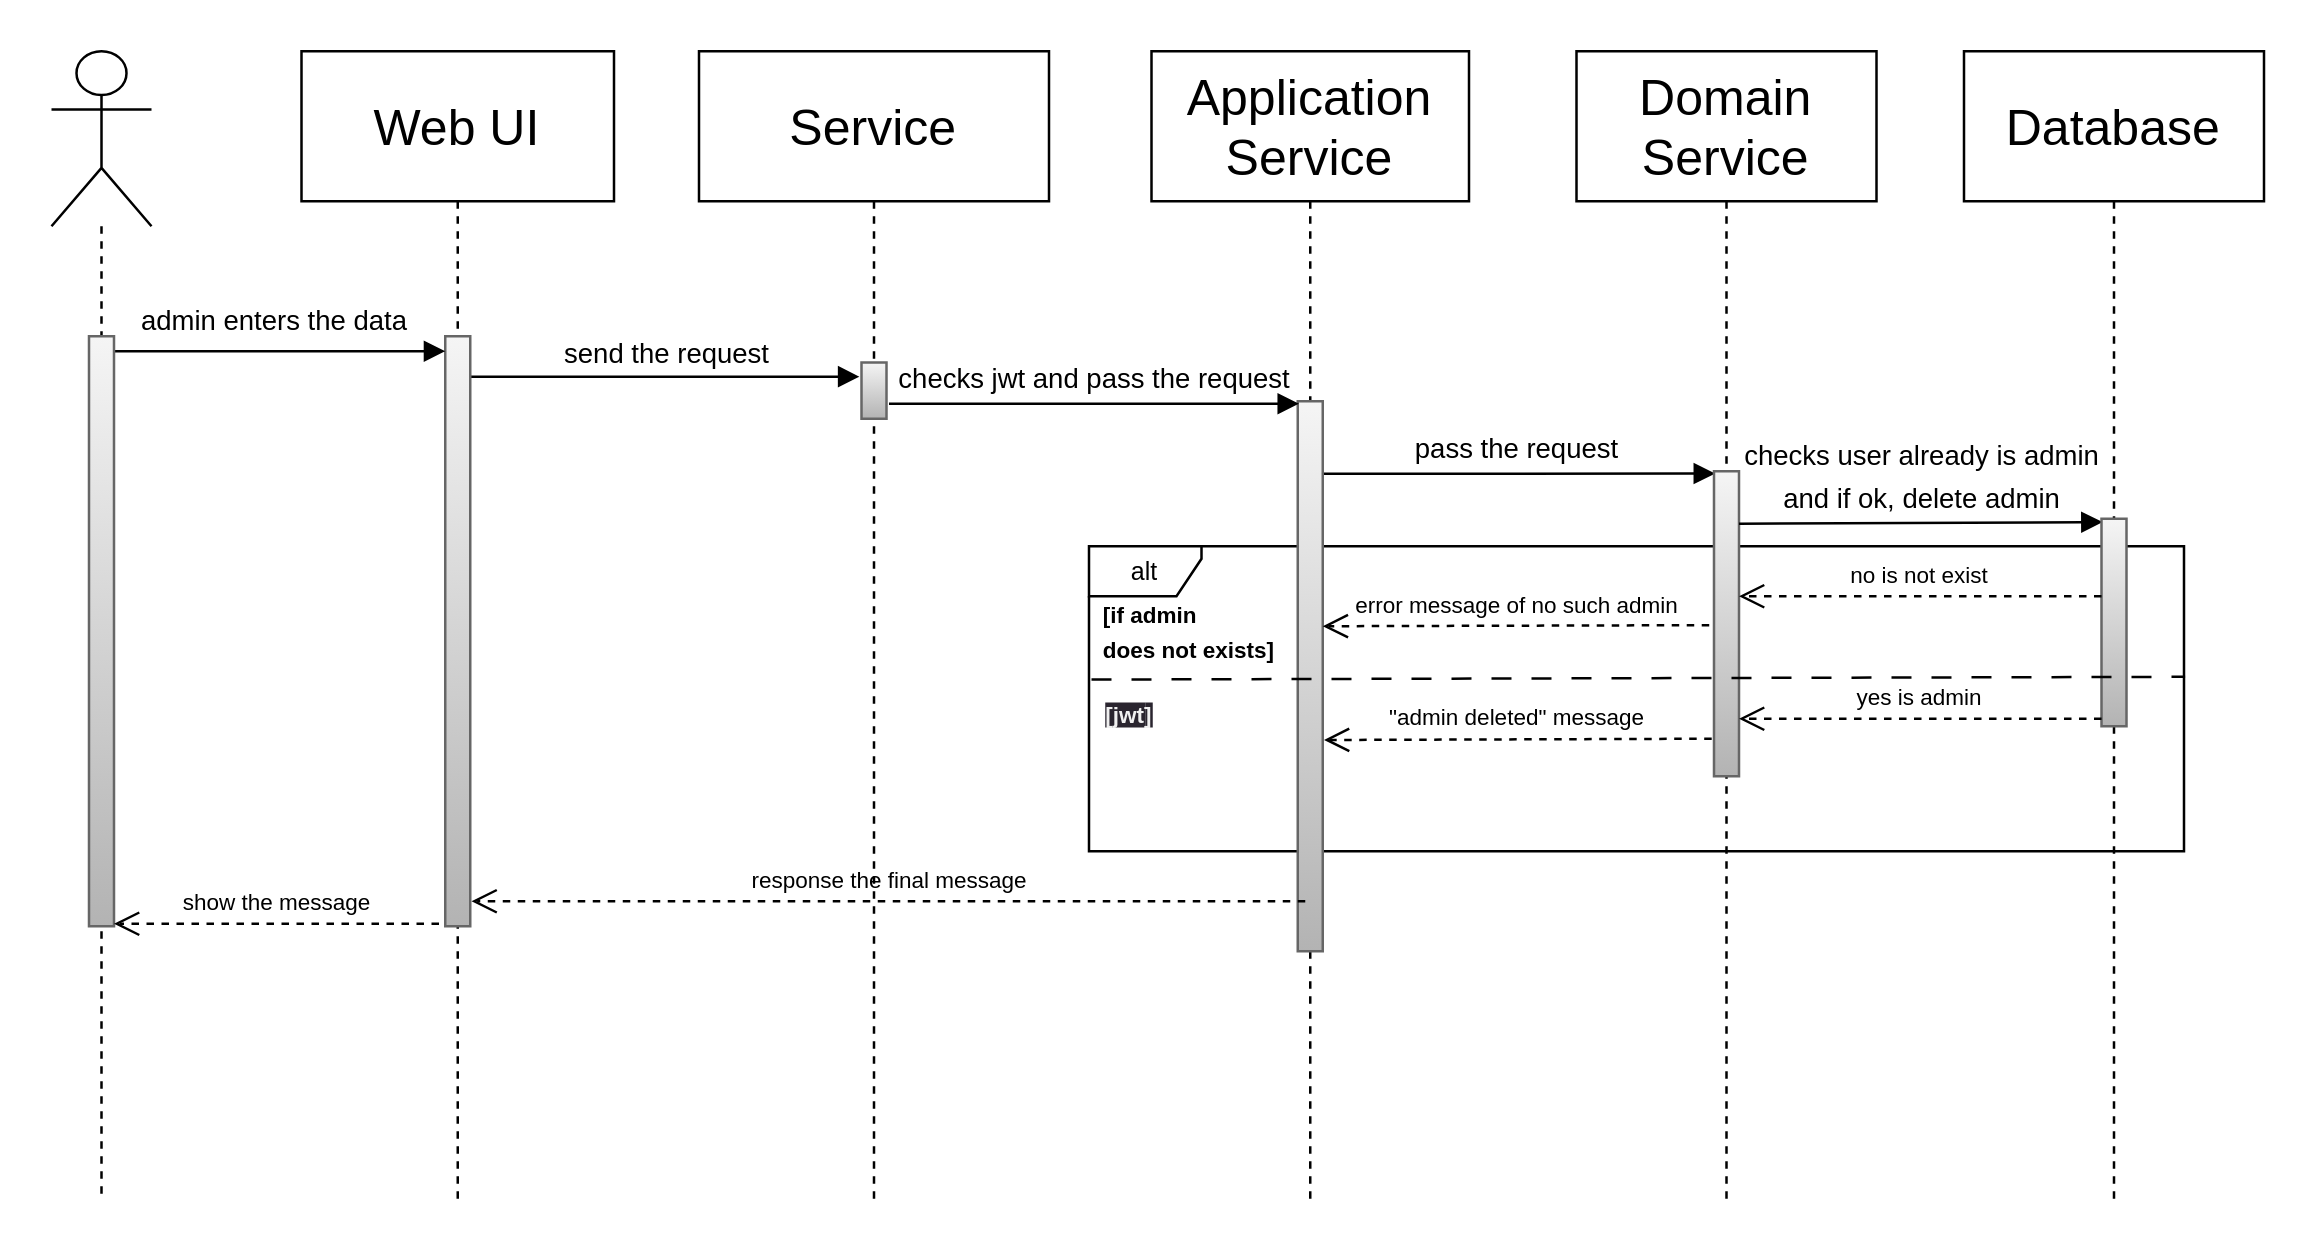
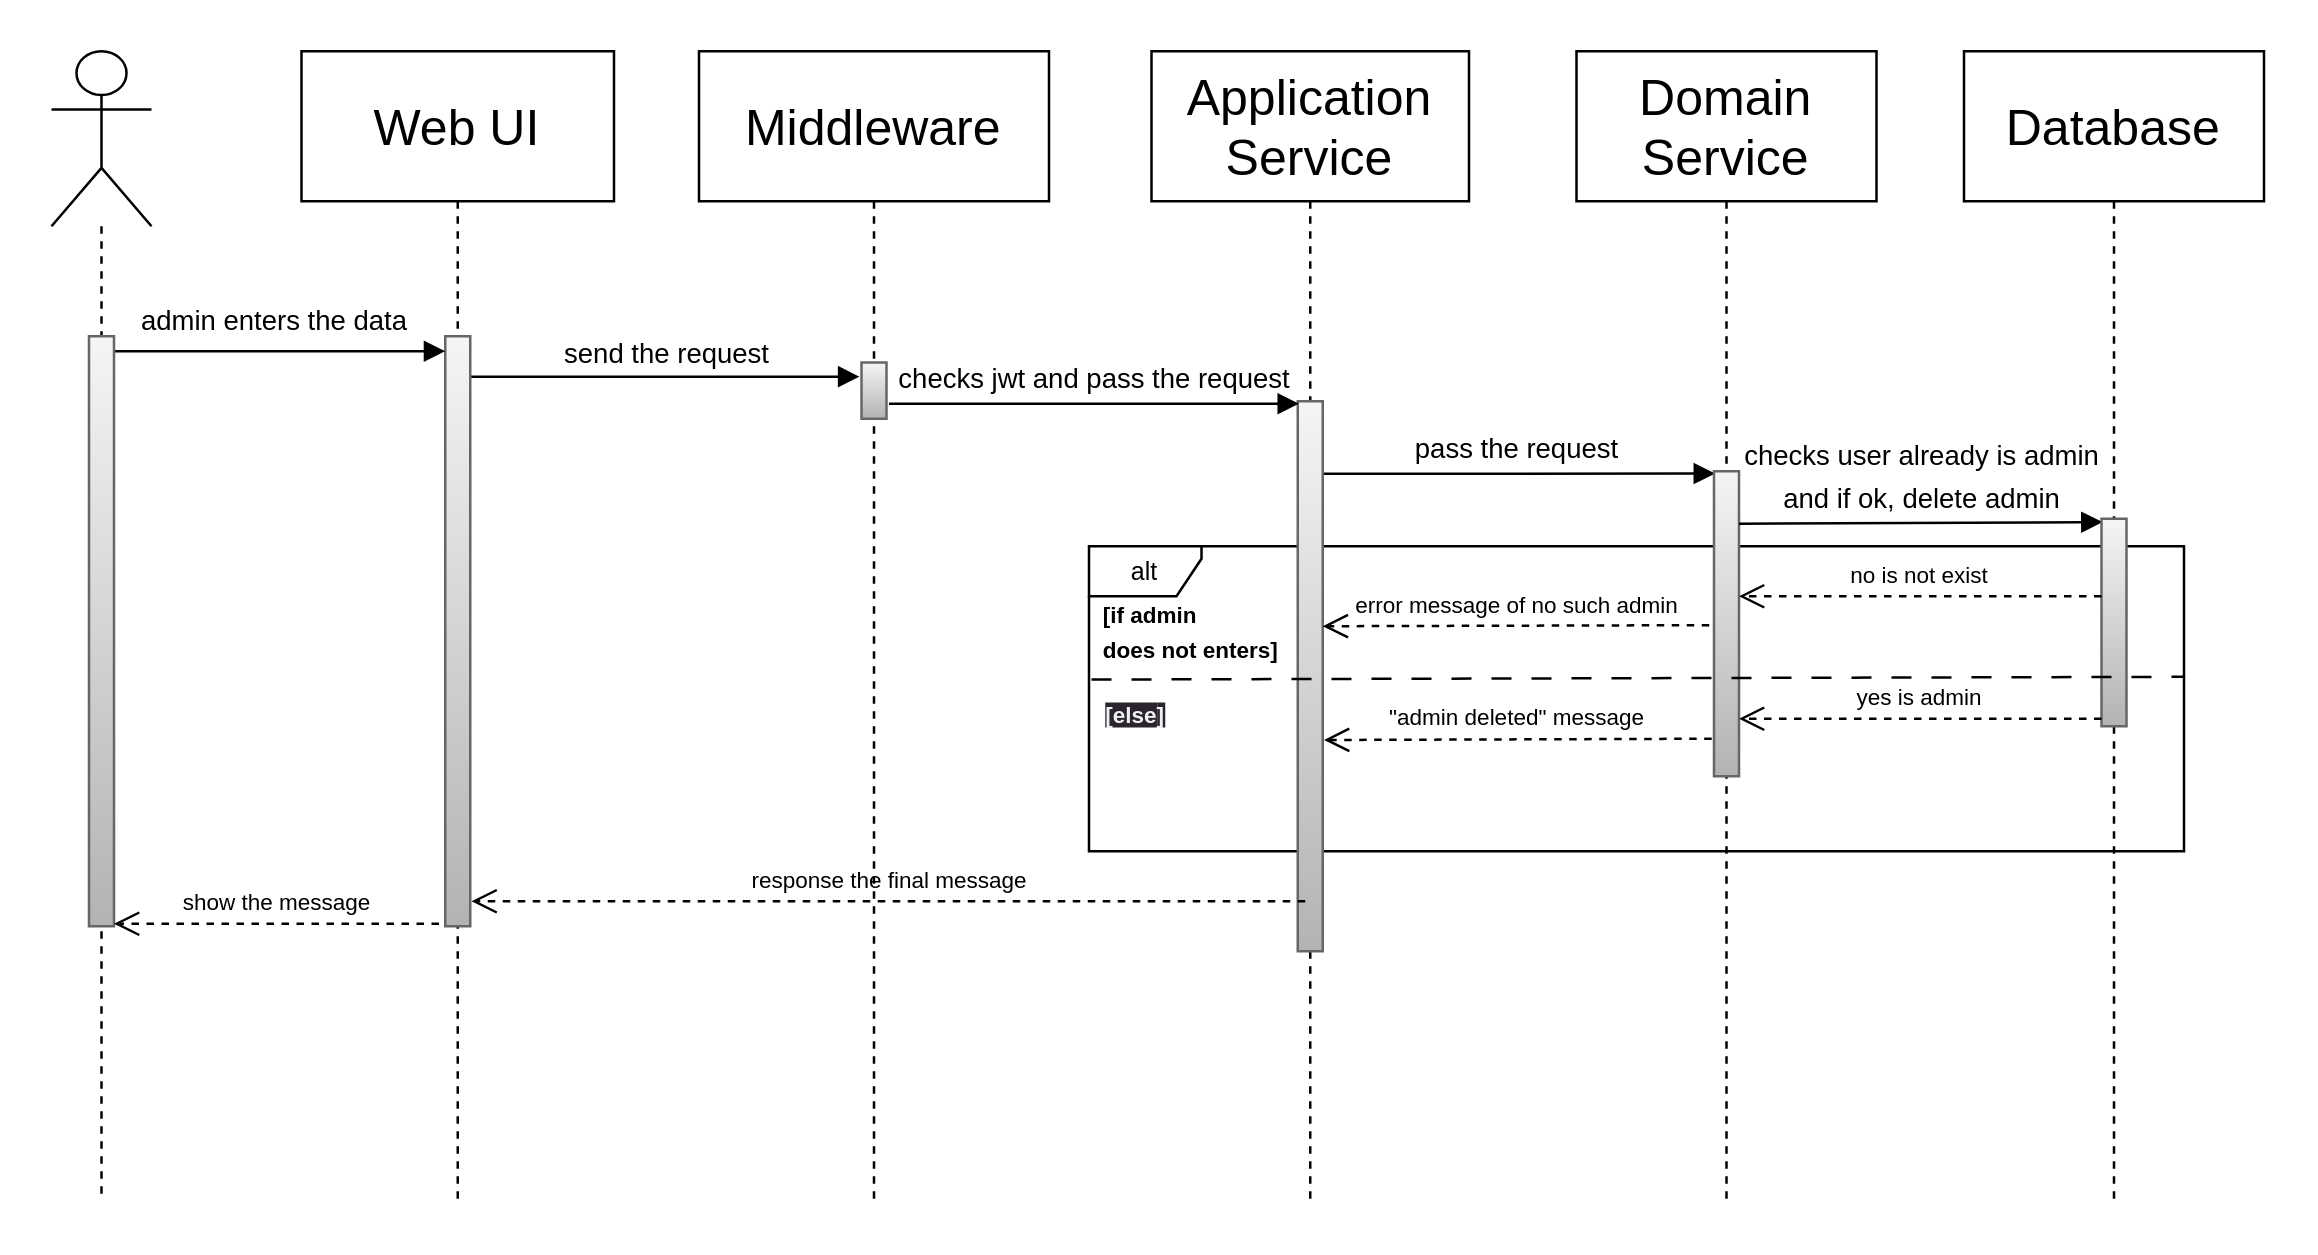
(874, 126) -> (874, 126)
(1226, 632) -> (1230, 632)
(1148, 714) -> (1153, 714)
